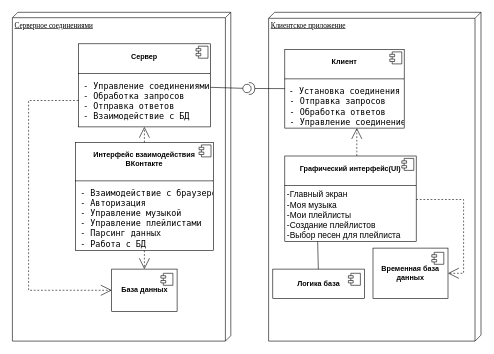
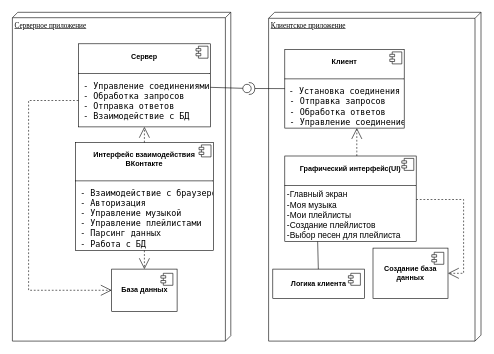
(58, 26) -> (54, 26)
(410, 273) -> (410, 273)
(319, 284) -> (319, 284)
